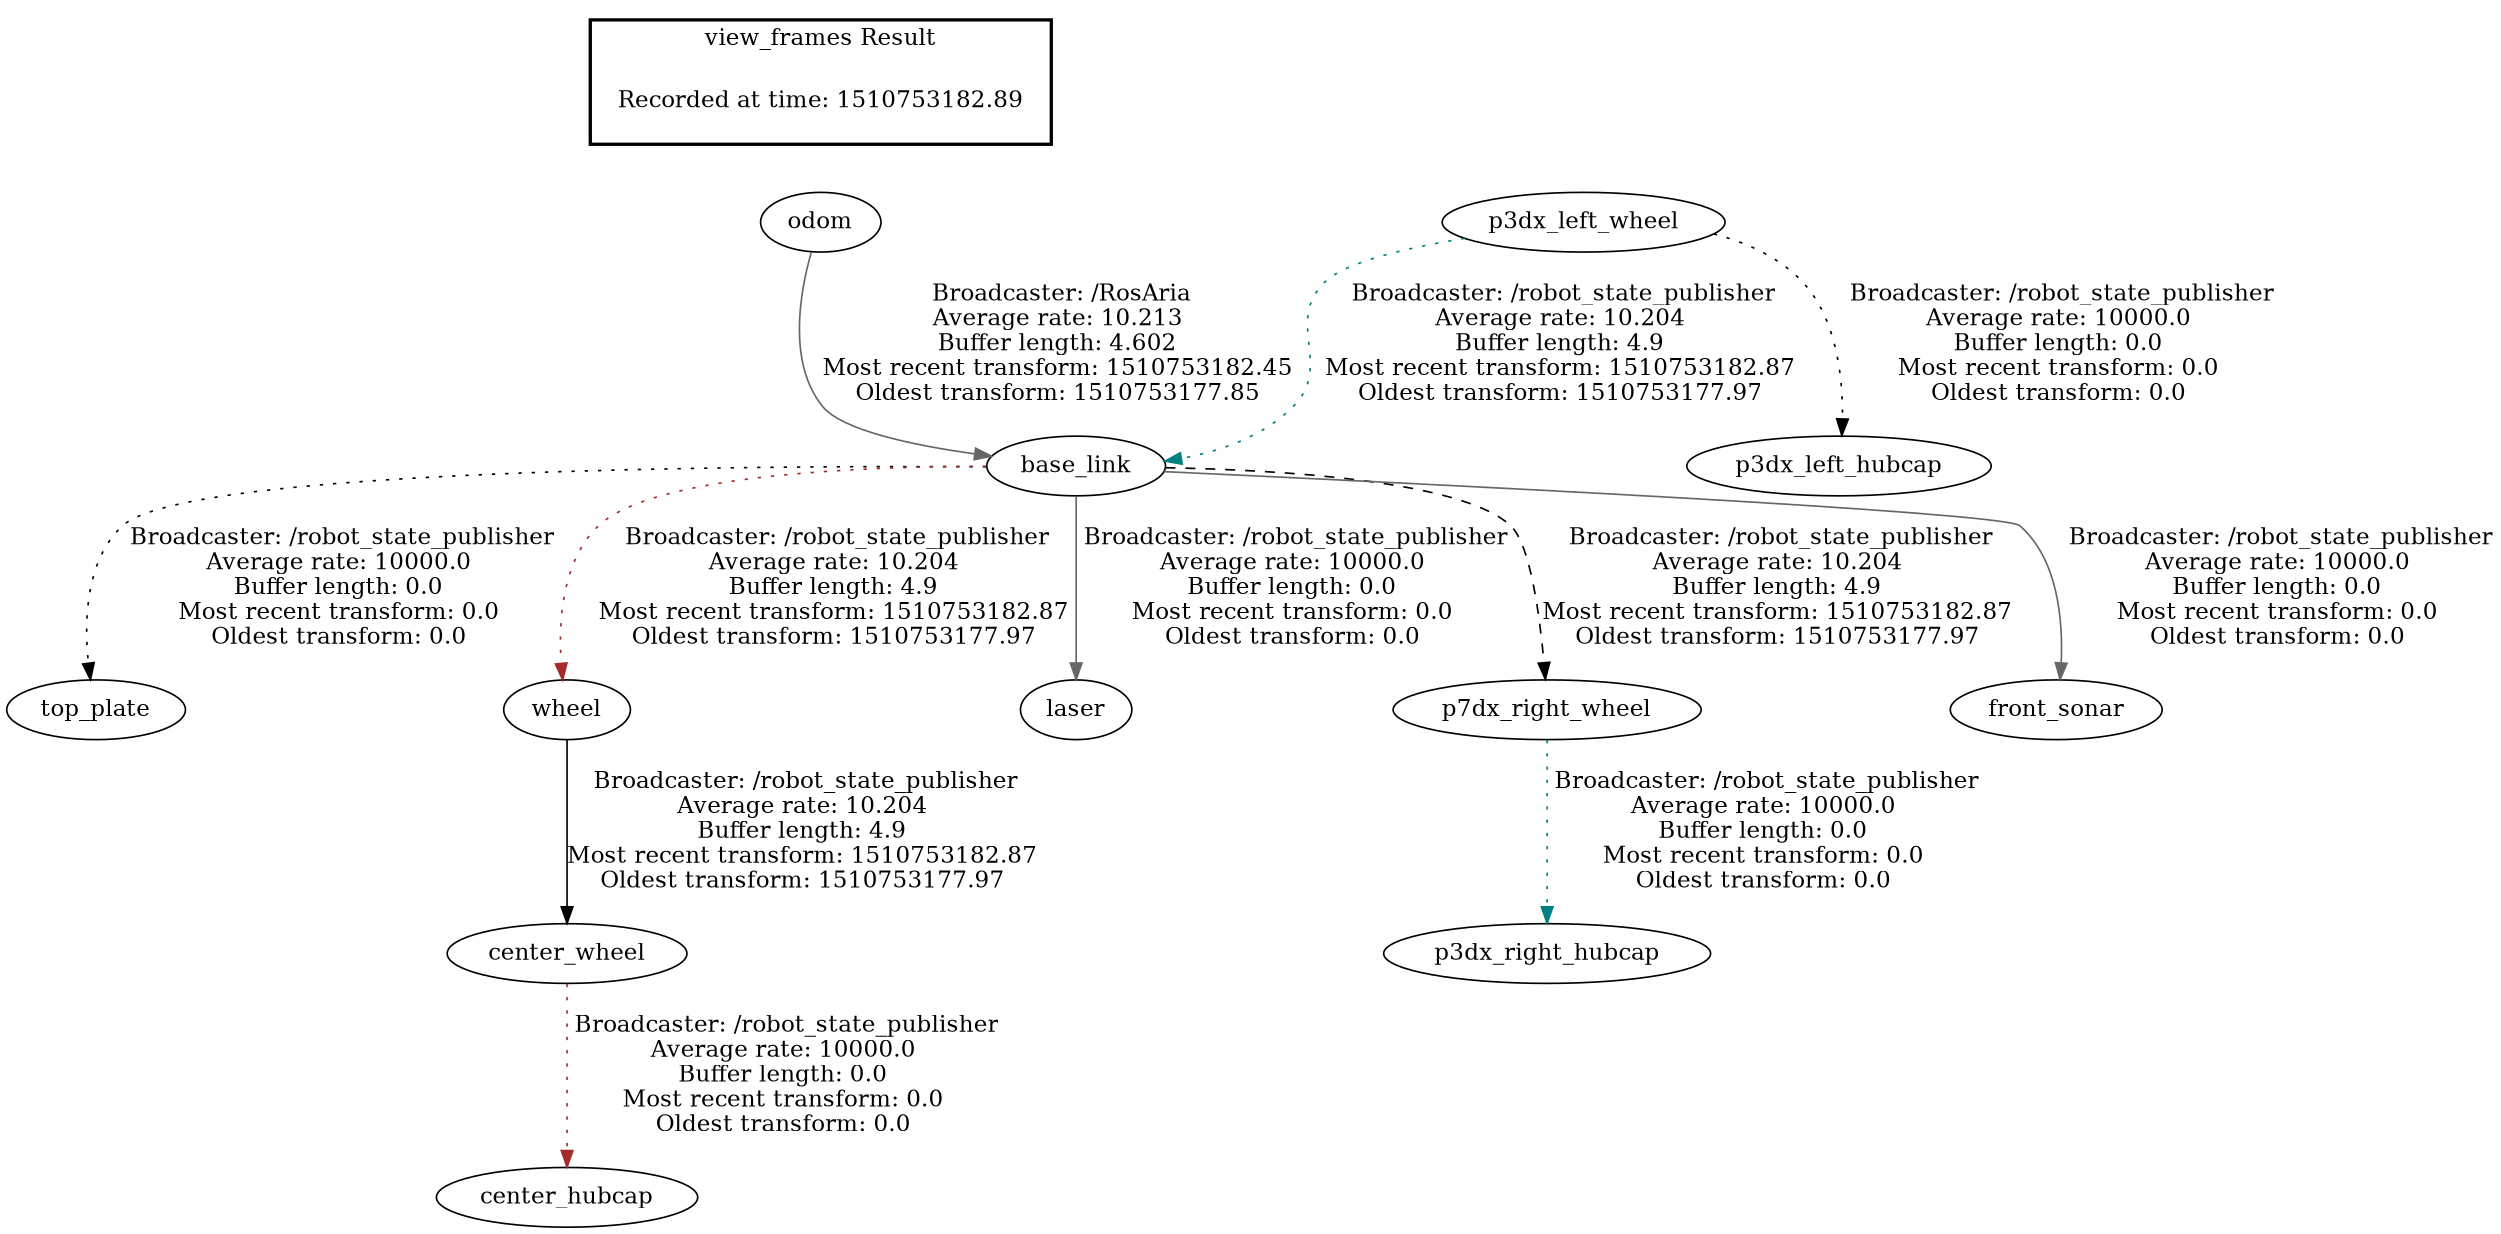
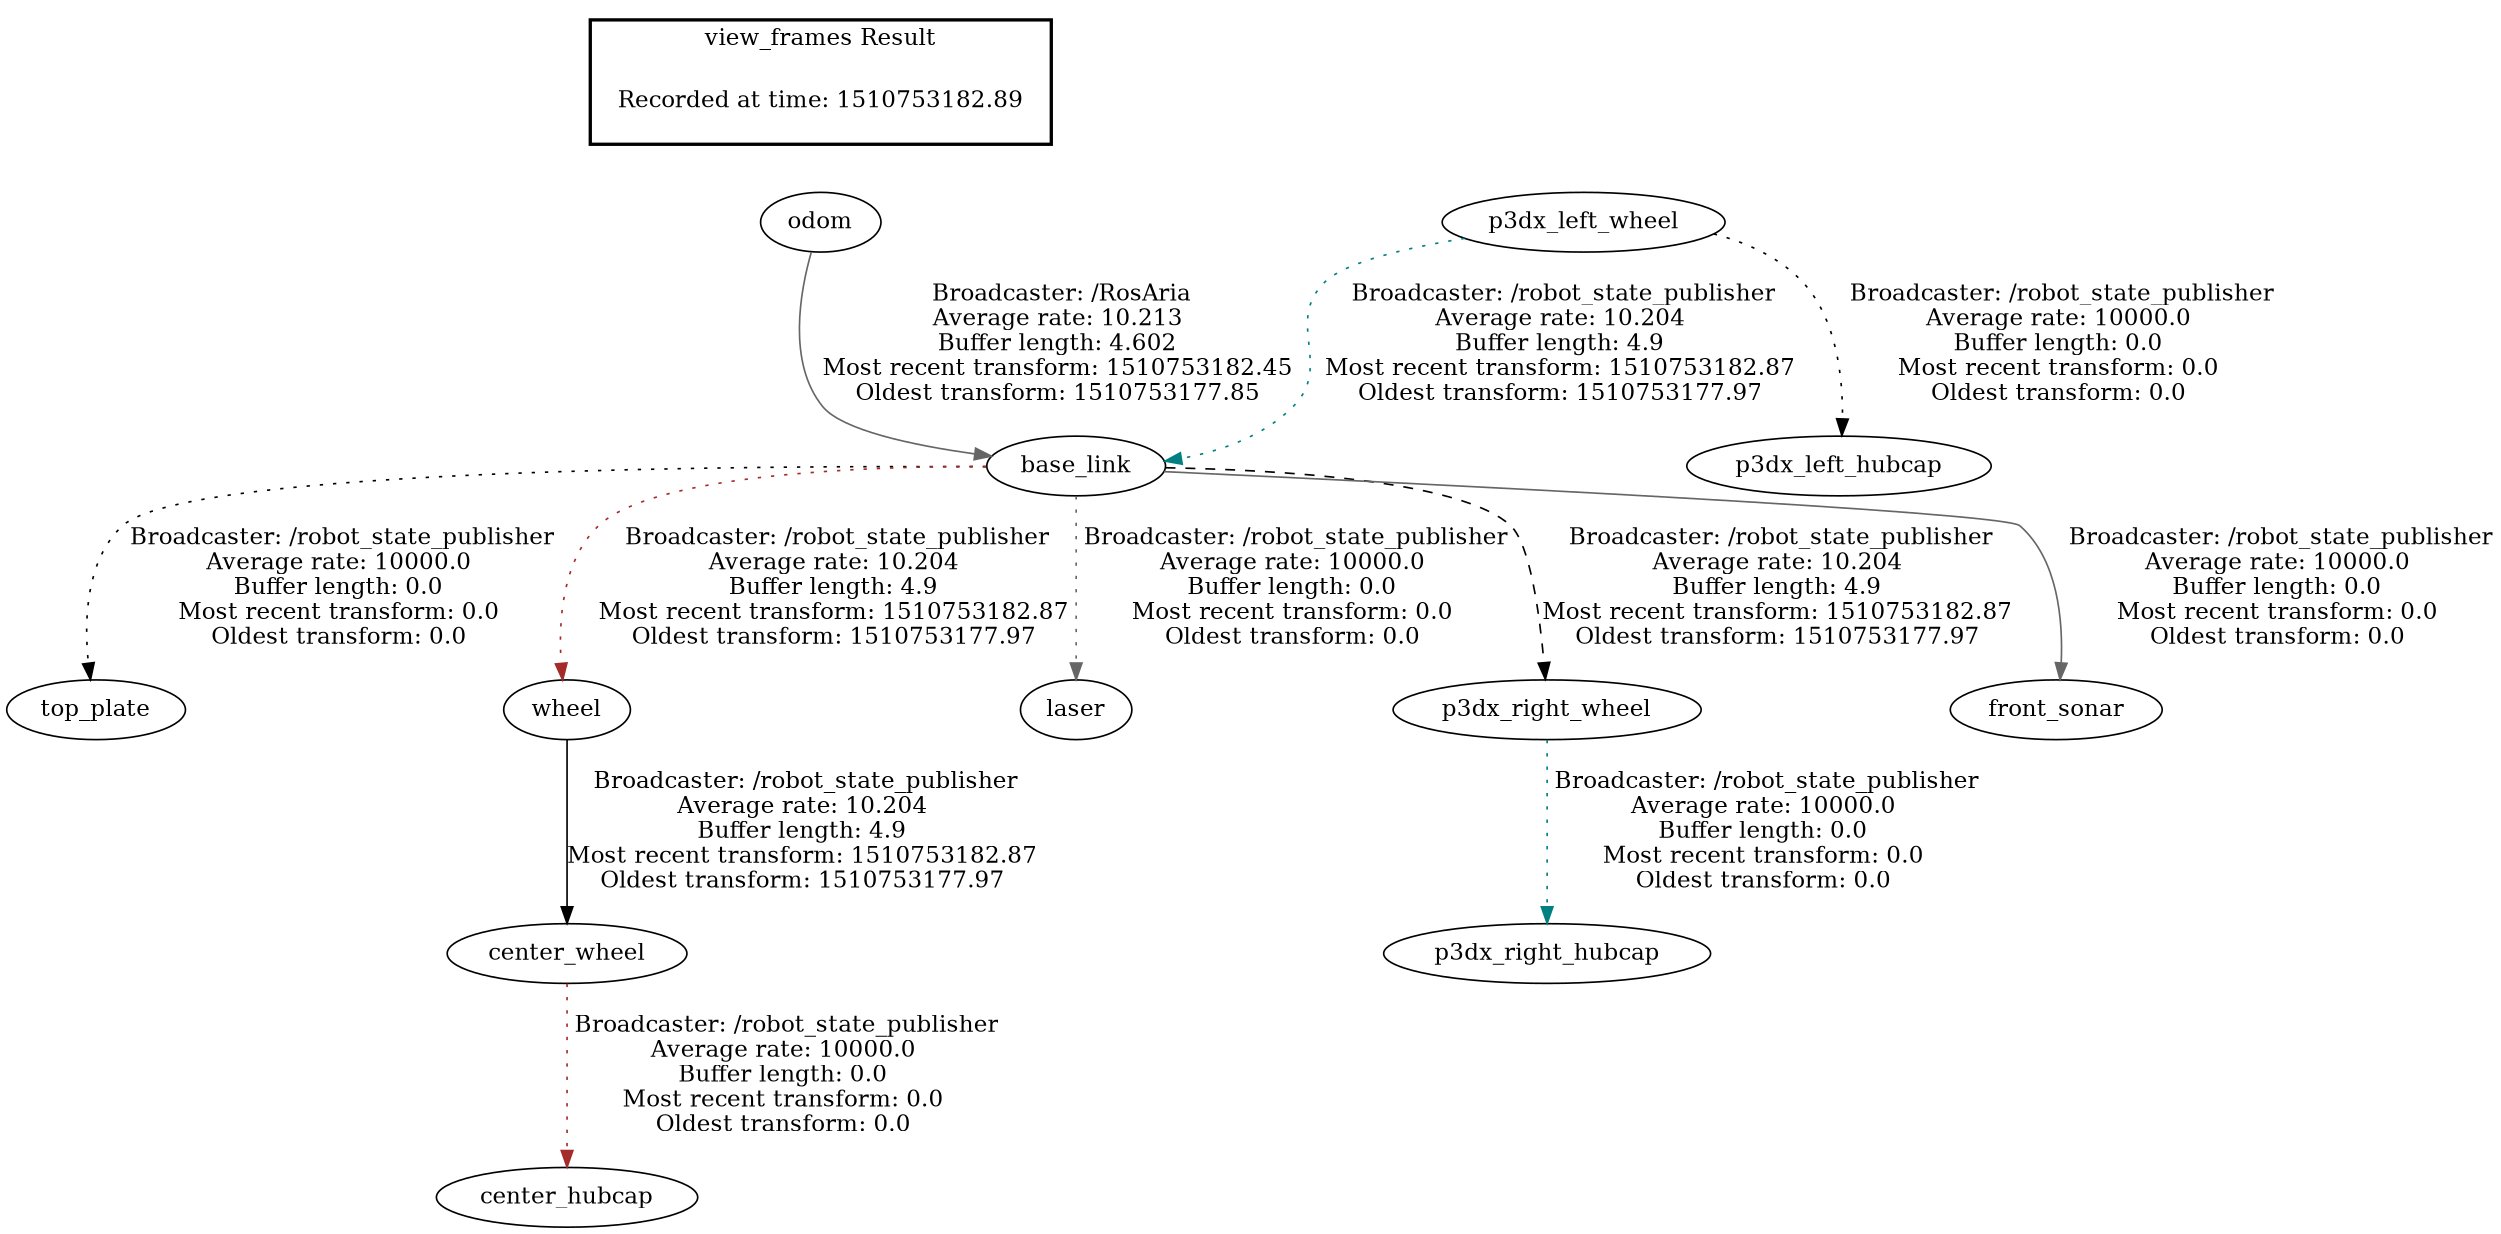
(1076, 580) -> (1076, 580)
(1547, 710) -> (1547, 710)
